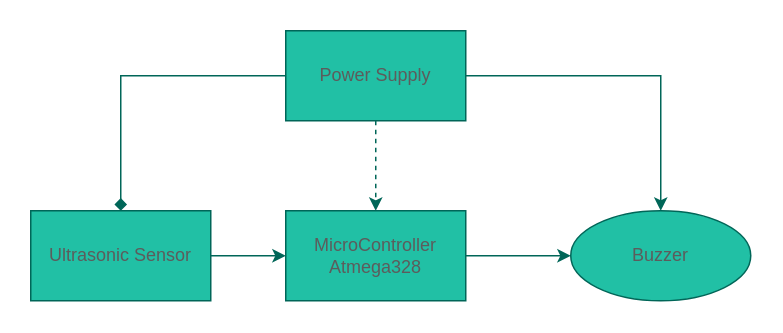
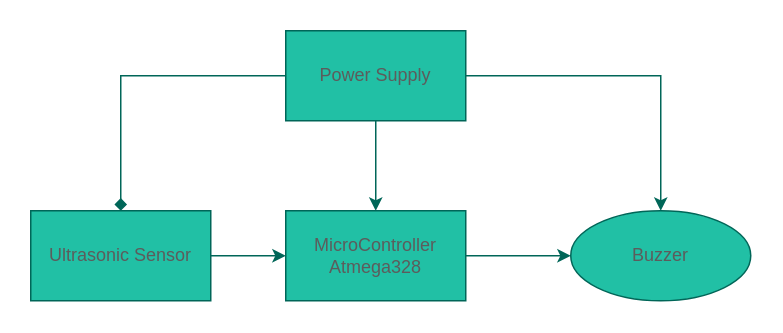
(376, 162) -> (376, 162)
